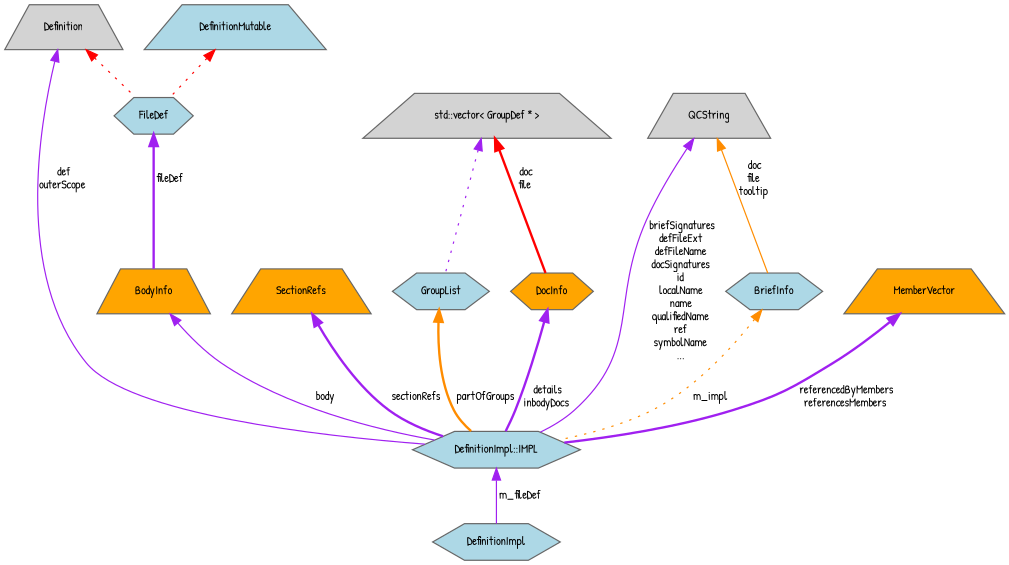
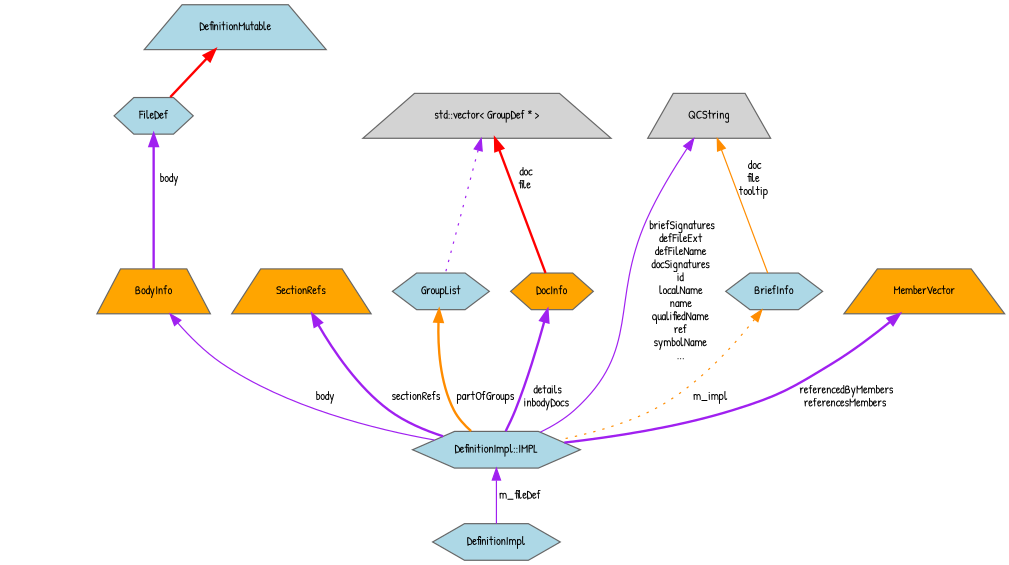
(64, 27) -> none
(189, 78) -> (189, 78)
(168, 179) -> (168, 179)
